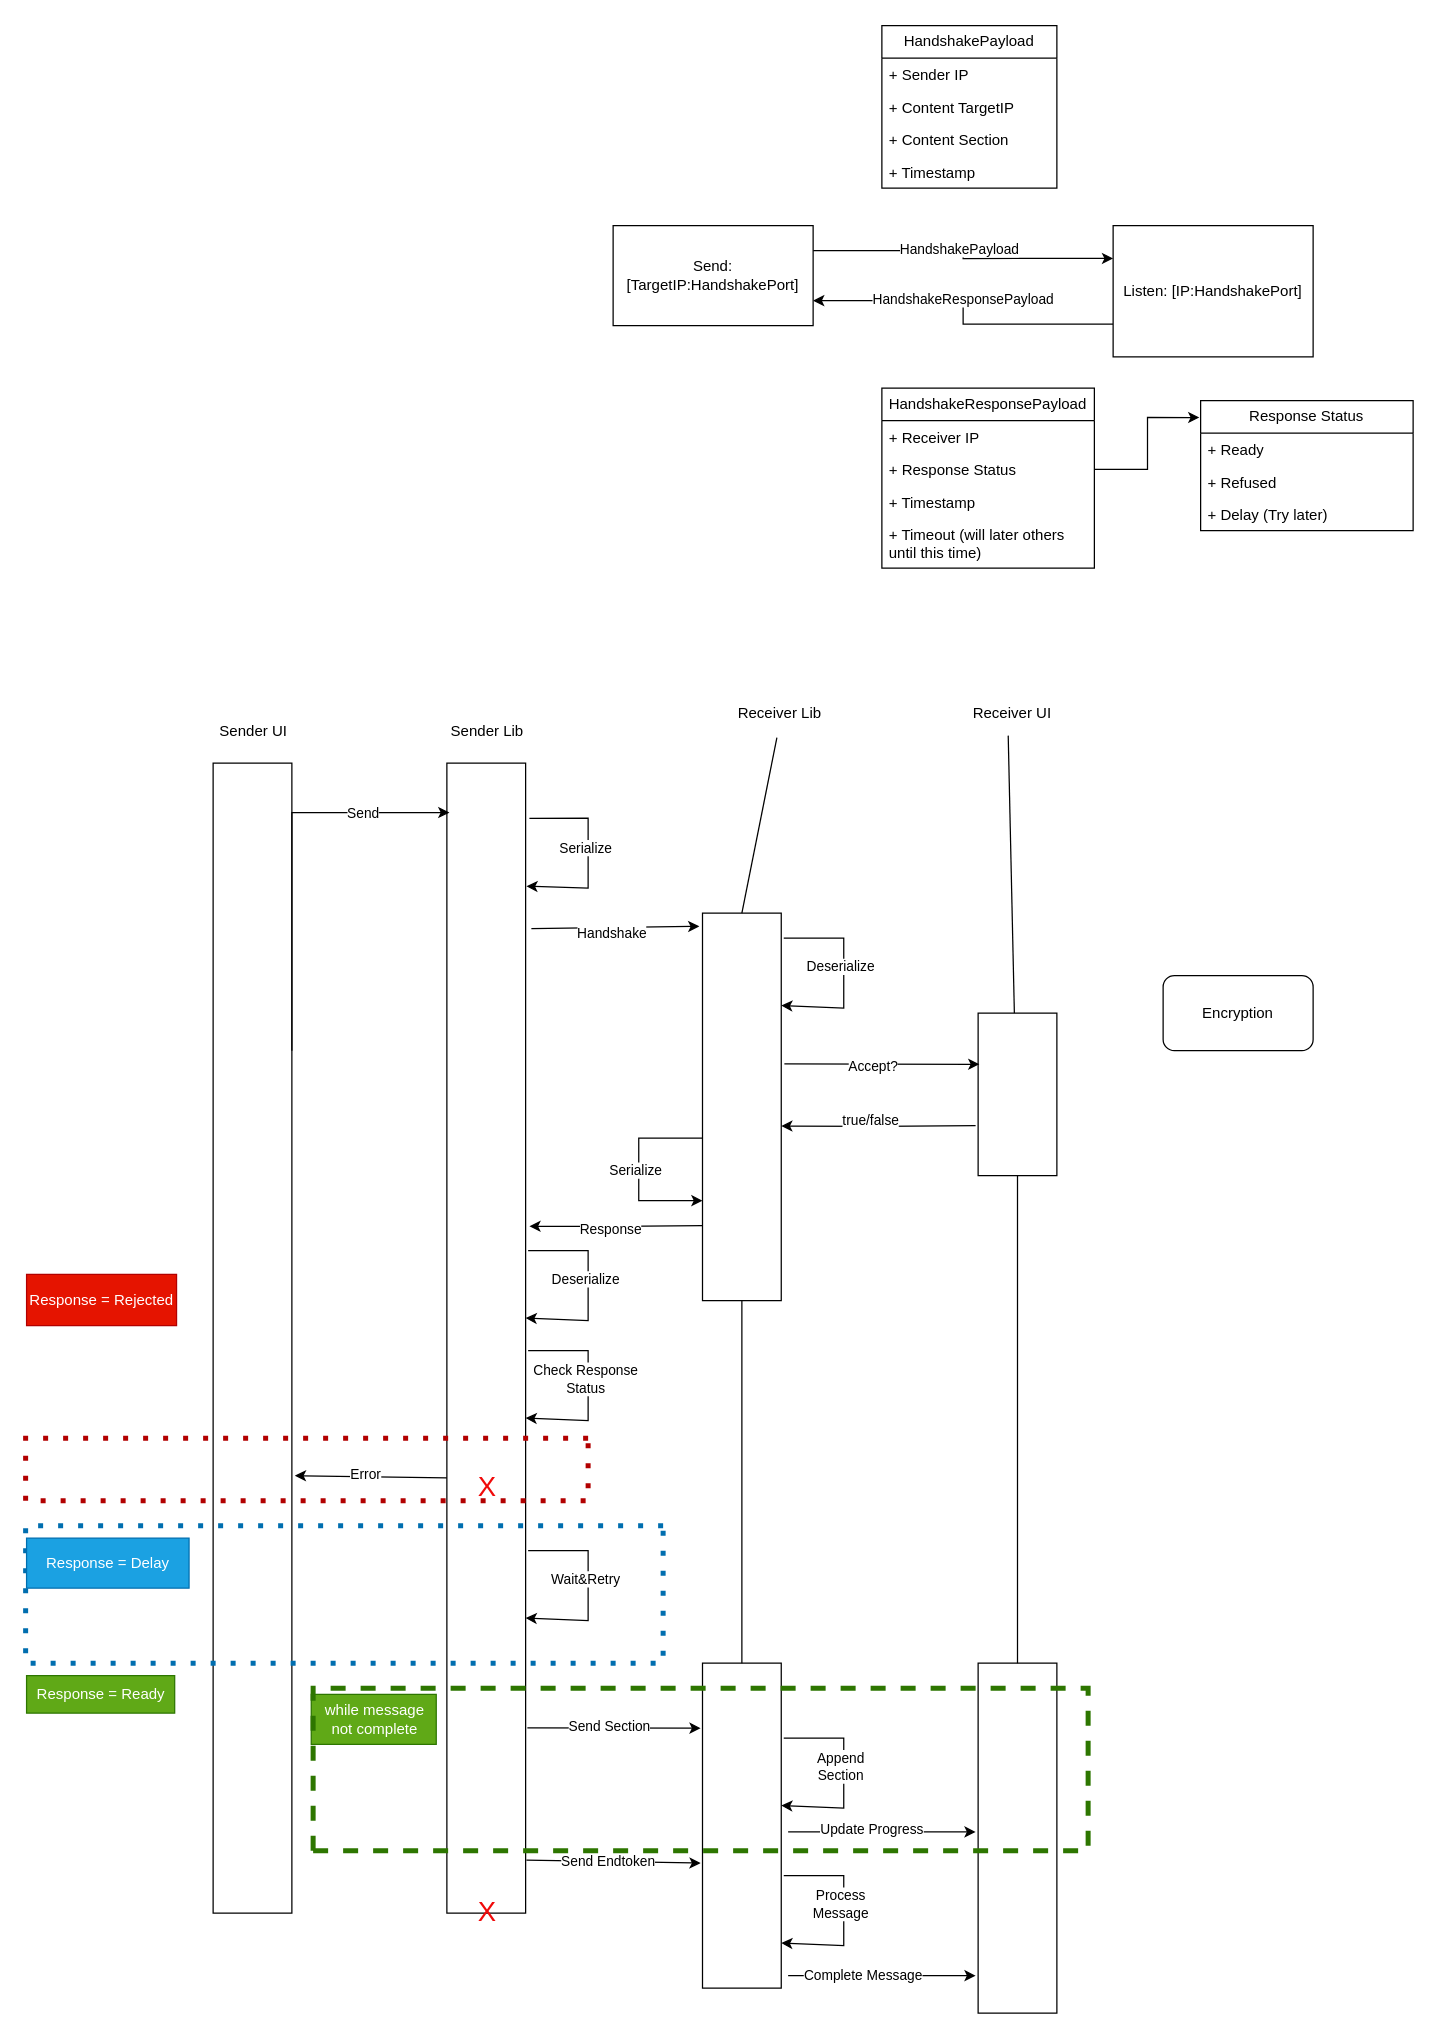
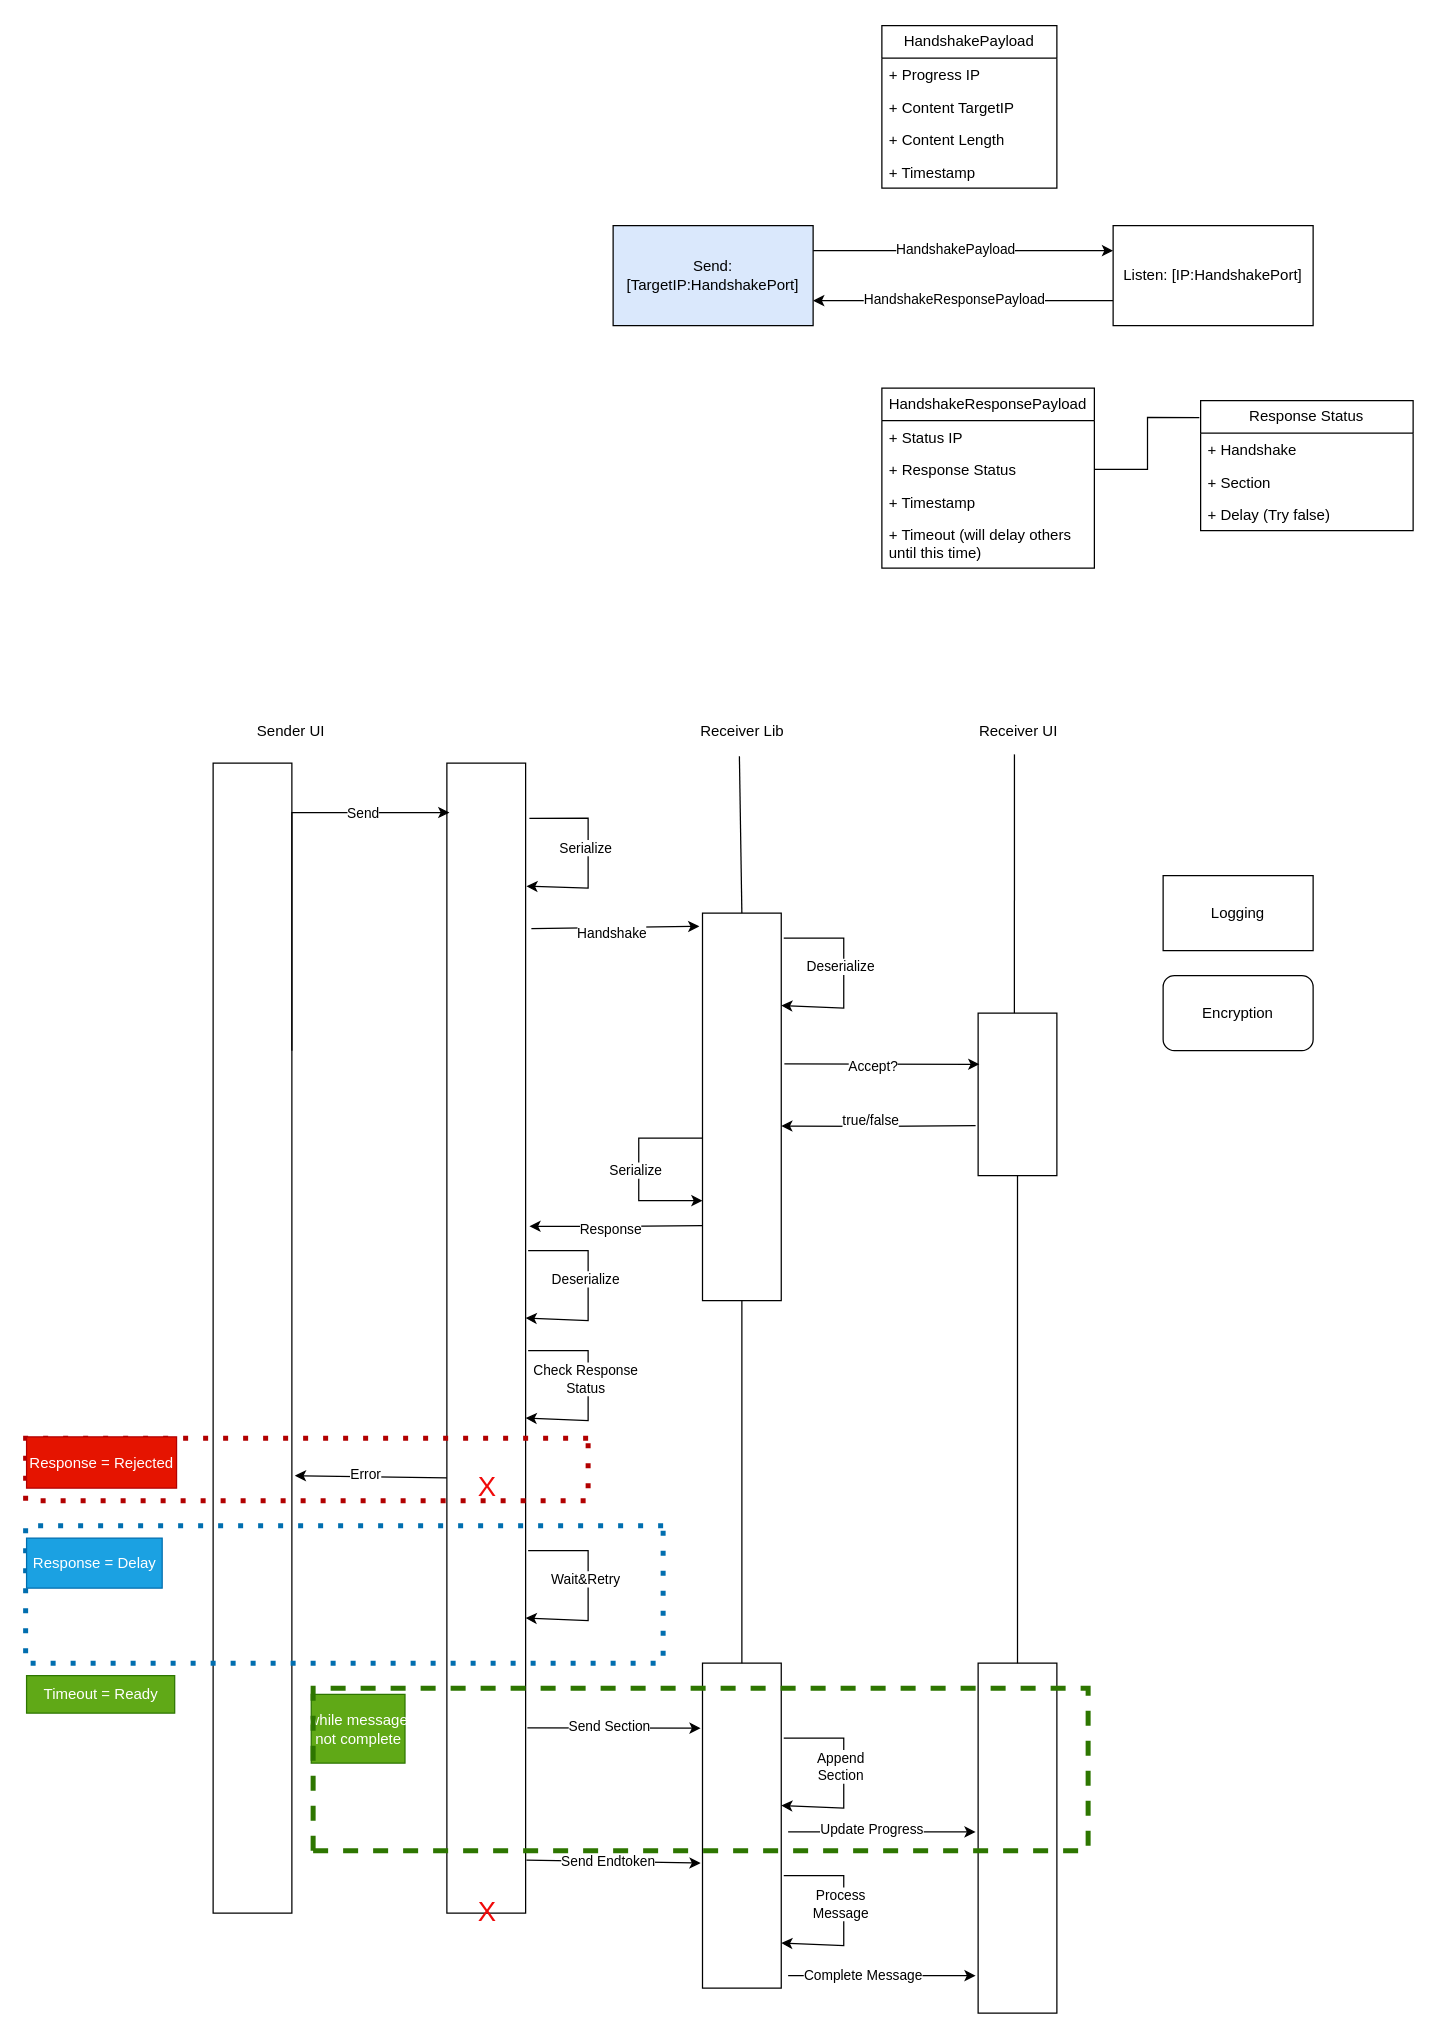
(932, 76) -> (940, 76)
(955, 141) -> (953, 141)
(713, 276) -> (713, 276)
(1213, 291) -> (1213, 276)
(1189, 418) -> (1192, 418)
(938, 438) -> (932, 438)
(1236, 451) -> (1252, 451)
(1244, 483) -> (1242, 483)
(1278, 516) -> (1278, 516)
(989, 545) -> (989, 545)
(779, 713) -> (742, 732)
(1011, 713) -> (1018, 732)
(253, 732) -> (290, 732)
(486, 732) -> none
none -> (1238, 913)
(102, 1300) -> (102, 1463)
(108, 1563) -> (94, 1563)
(101, 1694) -> (101, 1694)
(374, 1719) -> (358, 1729)
